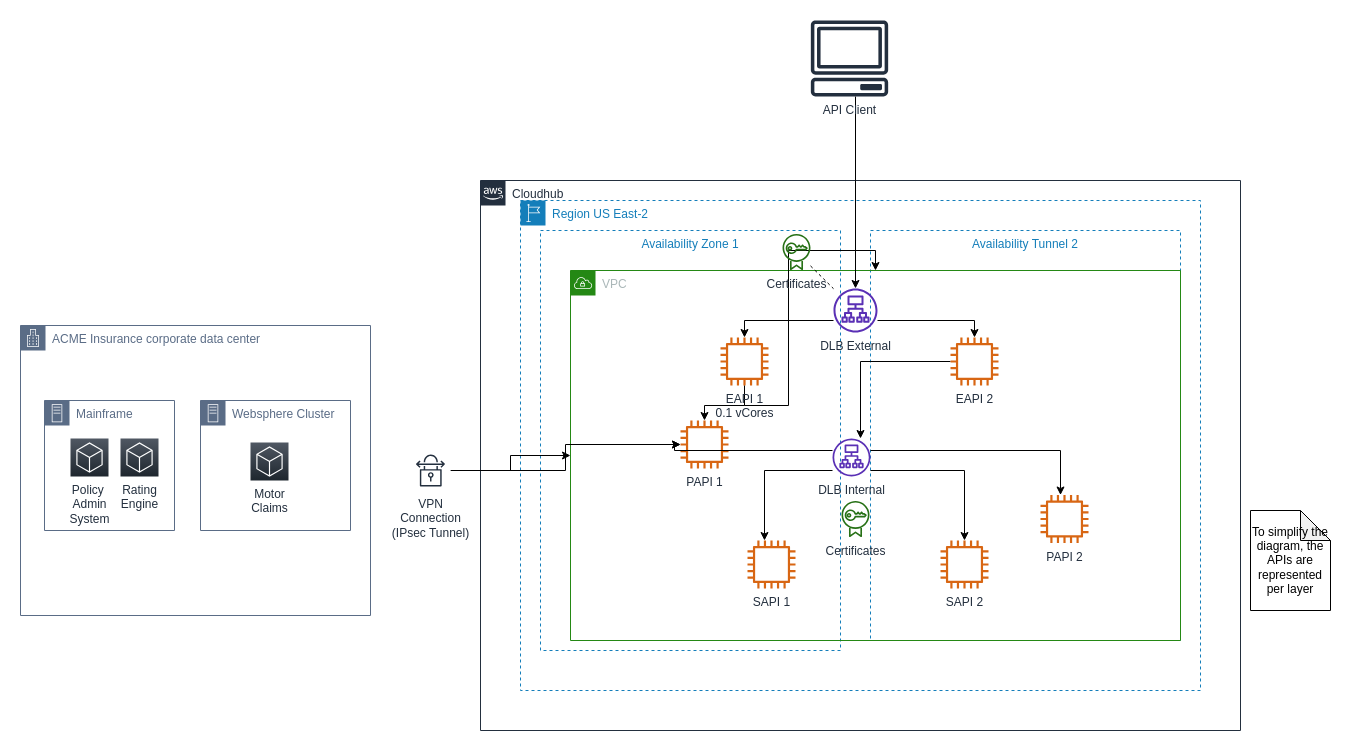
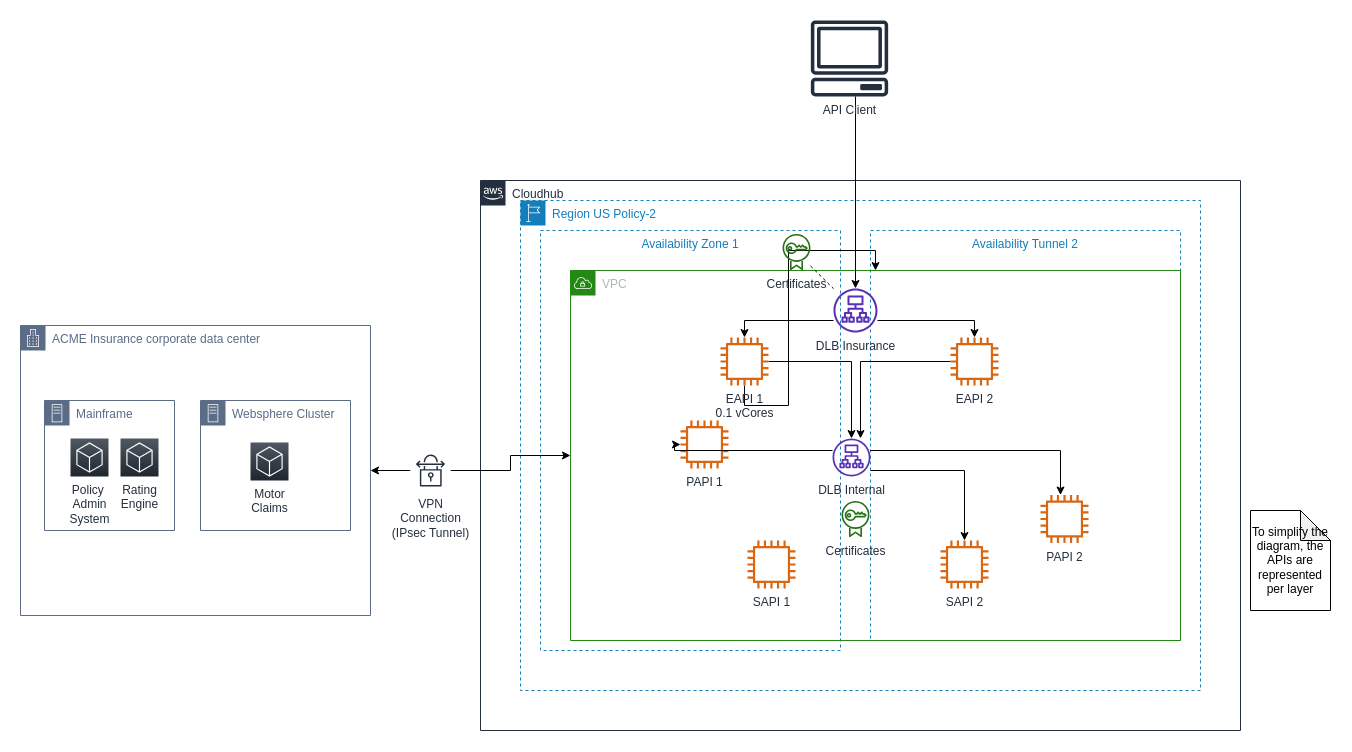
(602, 215) -> (605, 215)
(856, 347) -> (856, 347)
(720, 406) -> (845, 362)
(579, 445) -> (394, 471)
(768, 471) -> none
